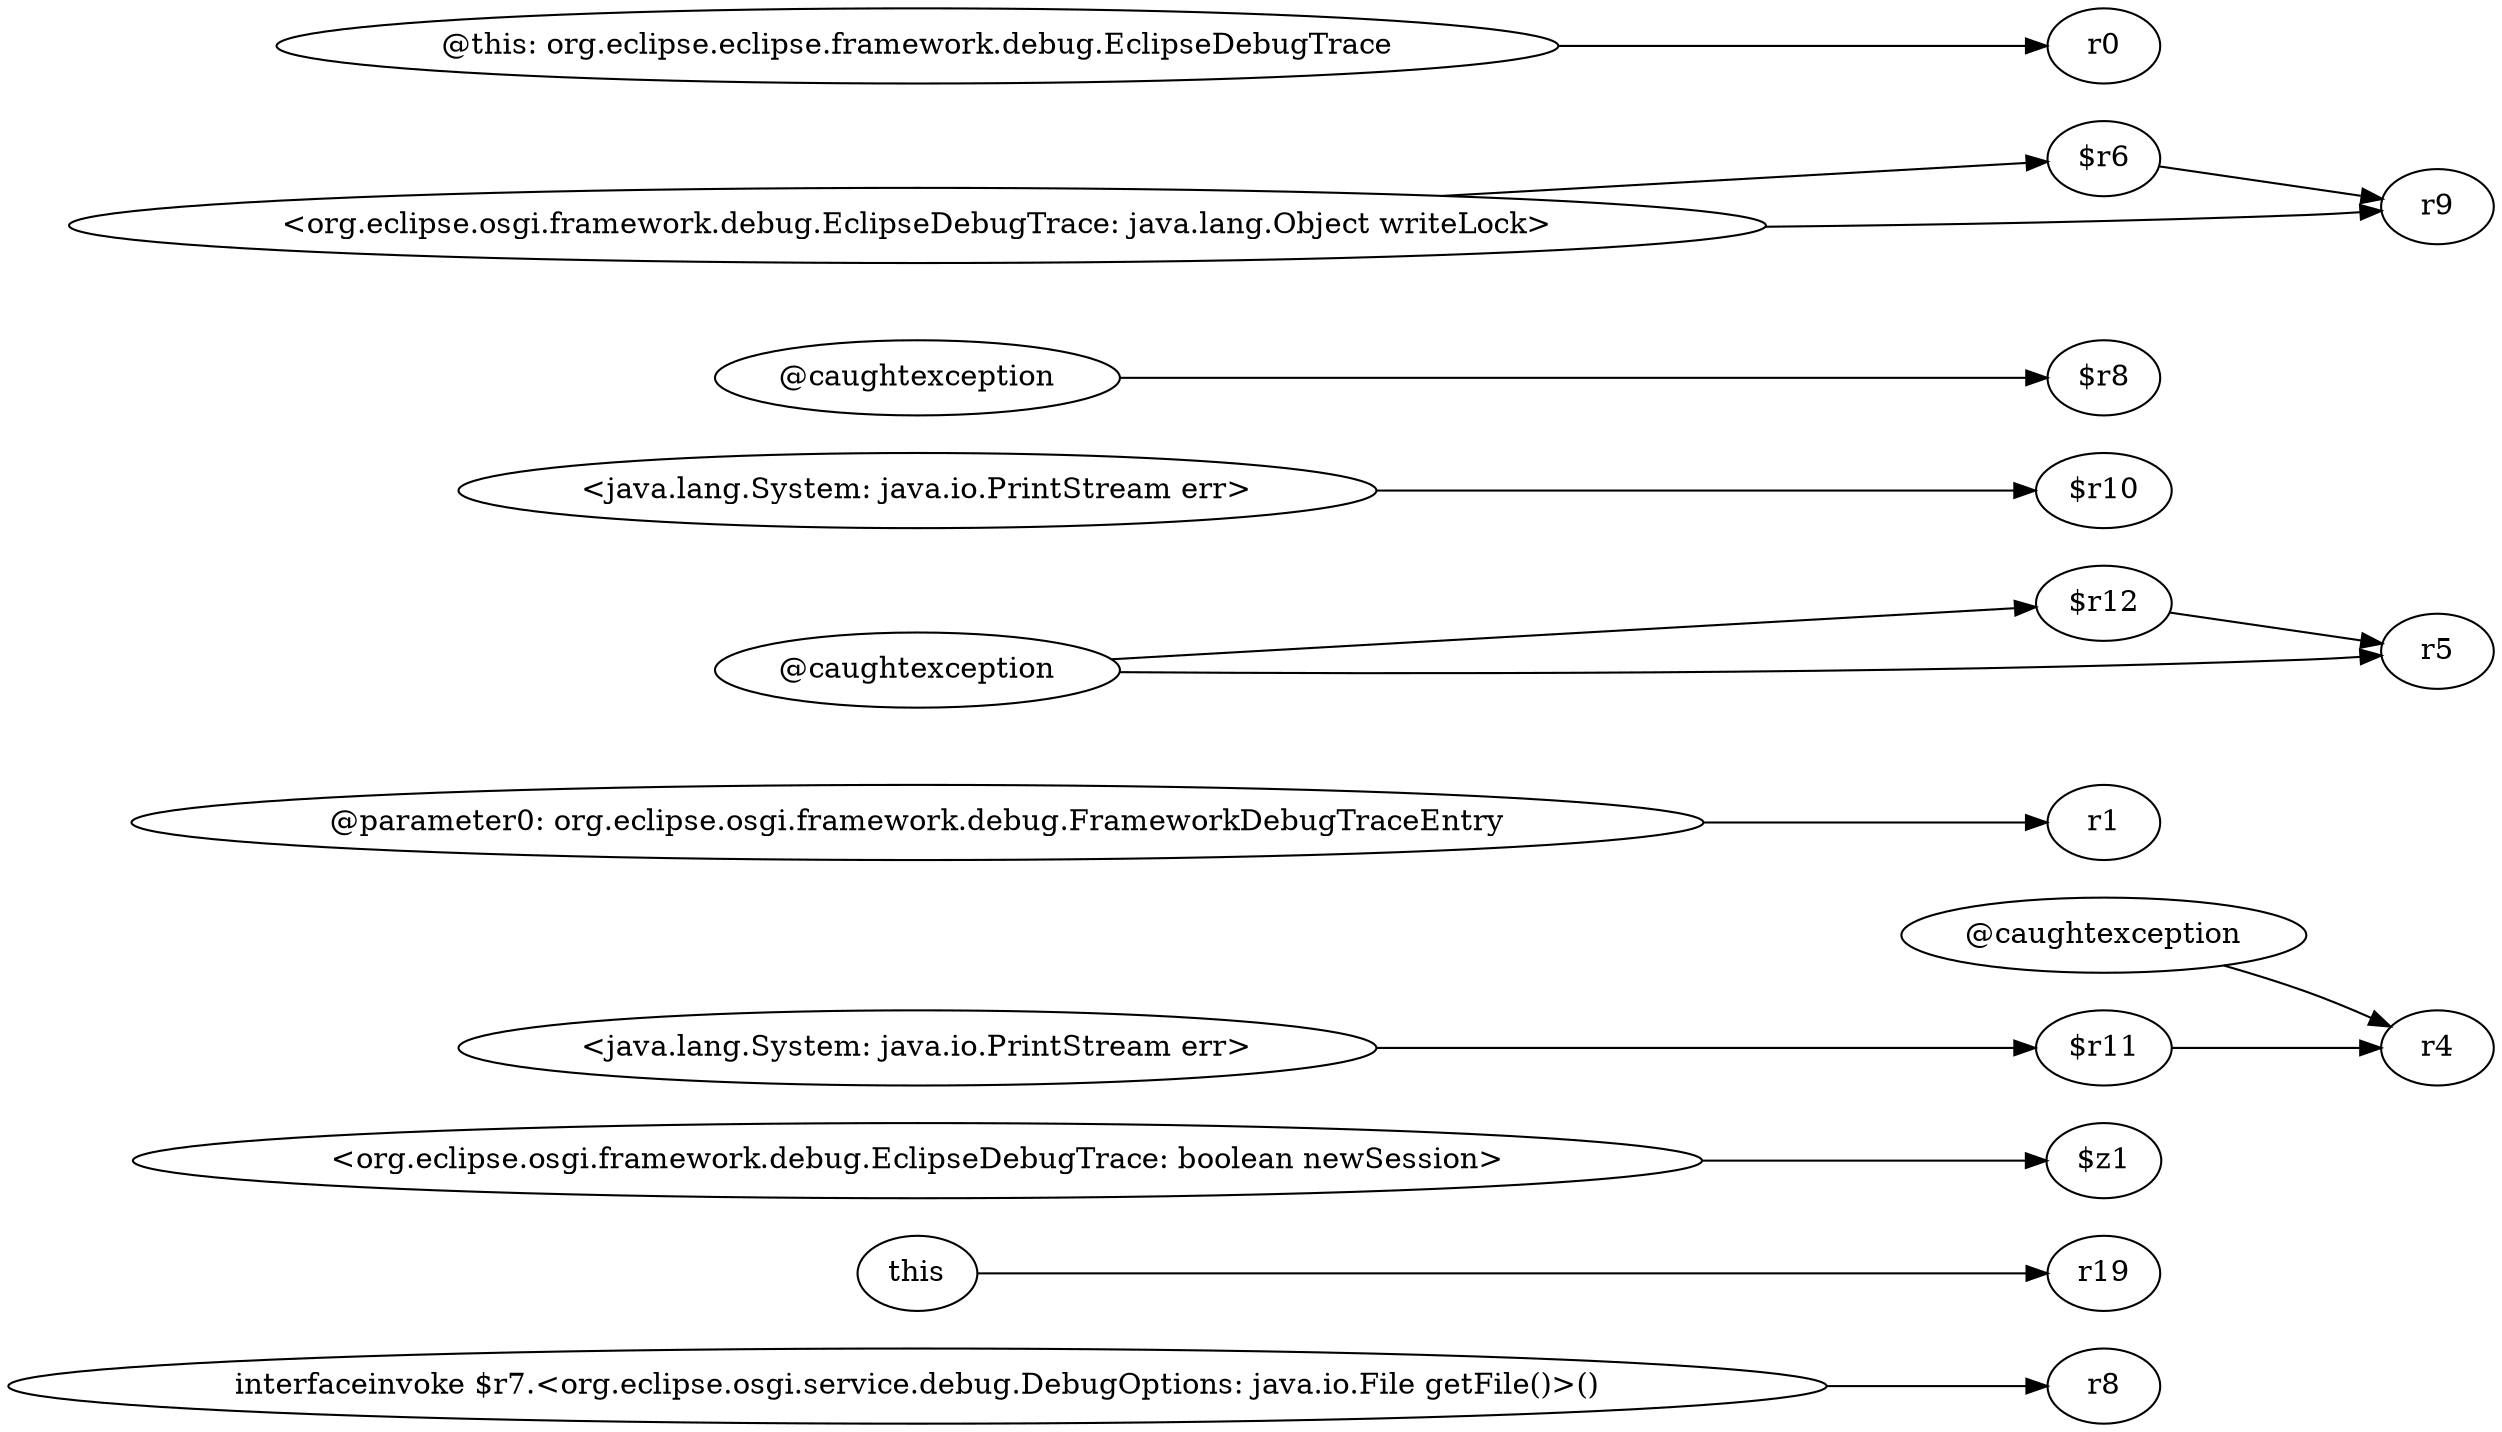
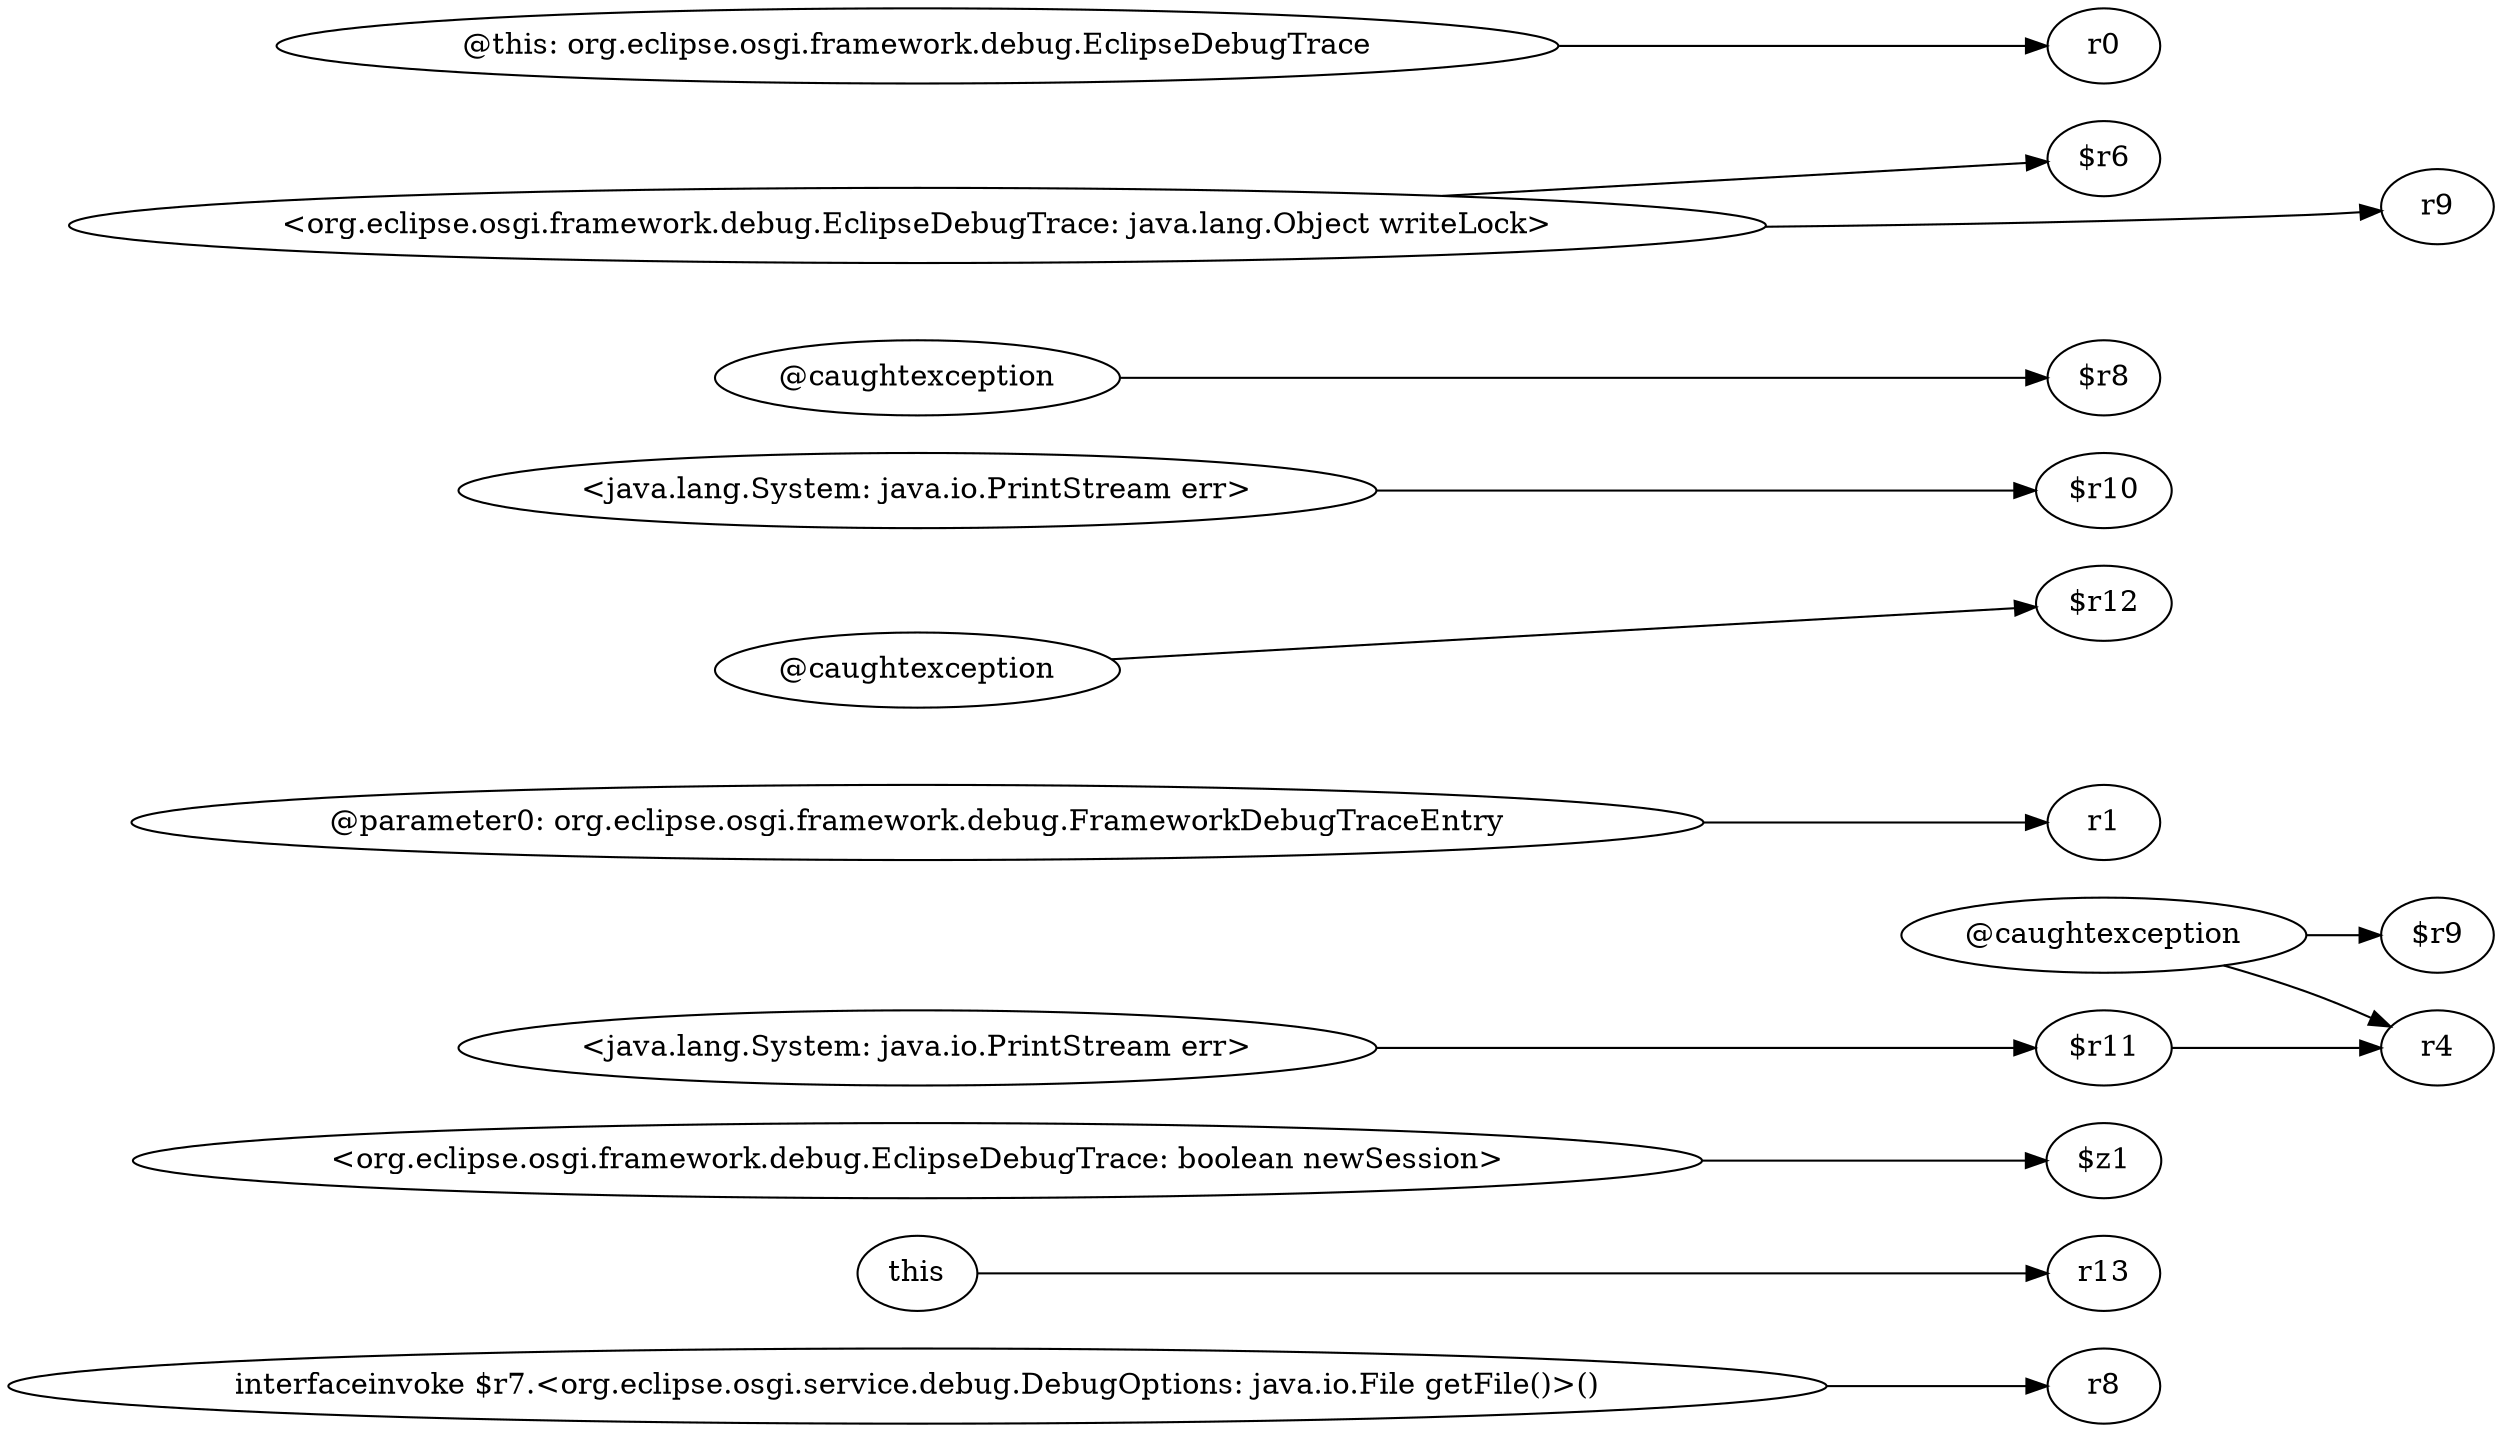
(917, 46) -> (917, 46)
(2260, 181) -> none
(2437, 651) -> none
none -> (2437, 935)
(2104, 1273) -> (2104, 1273)
